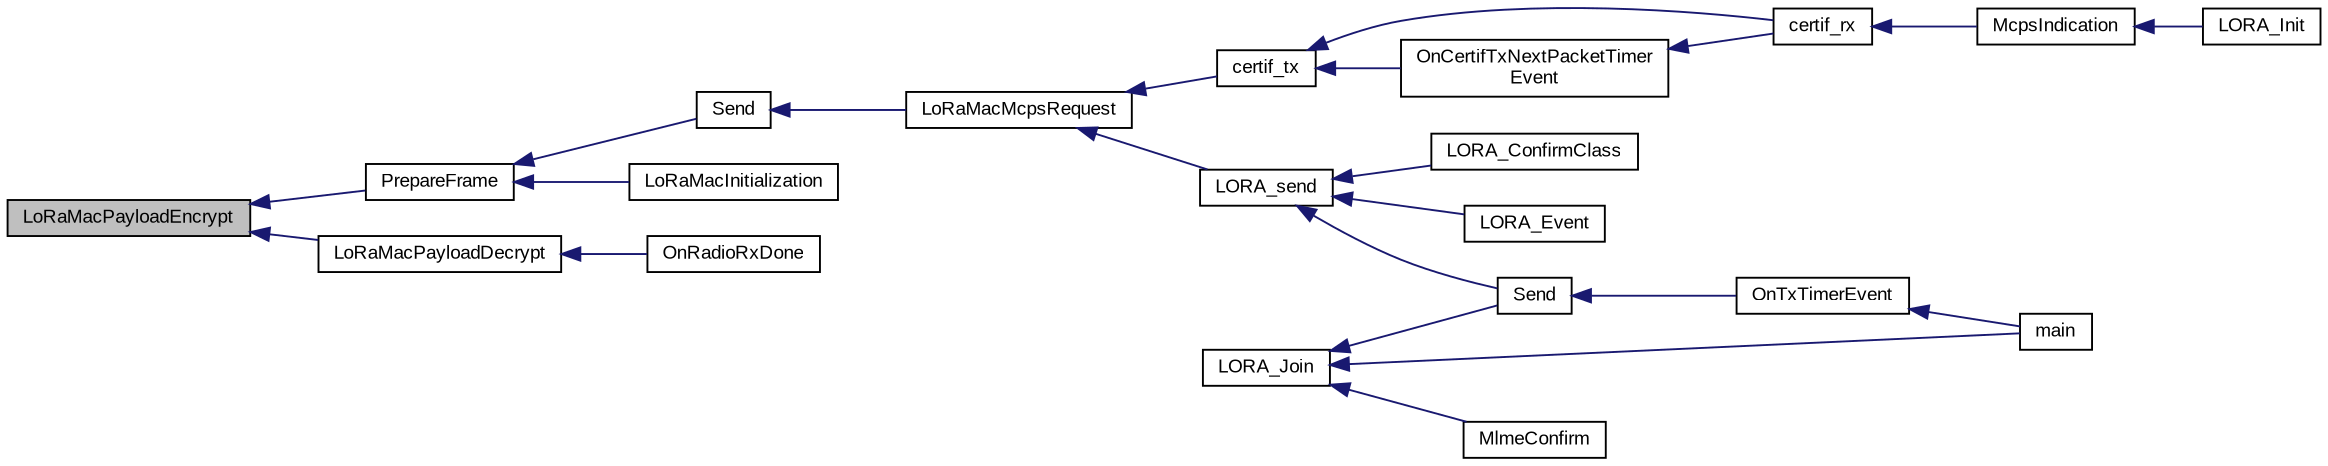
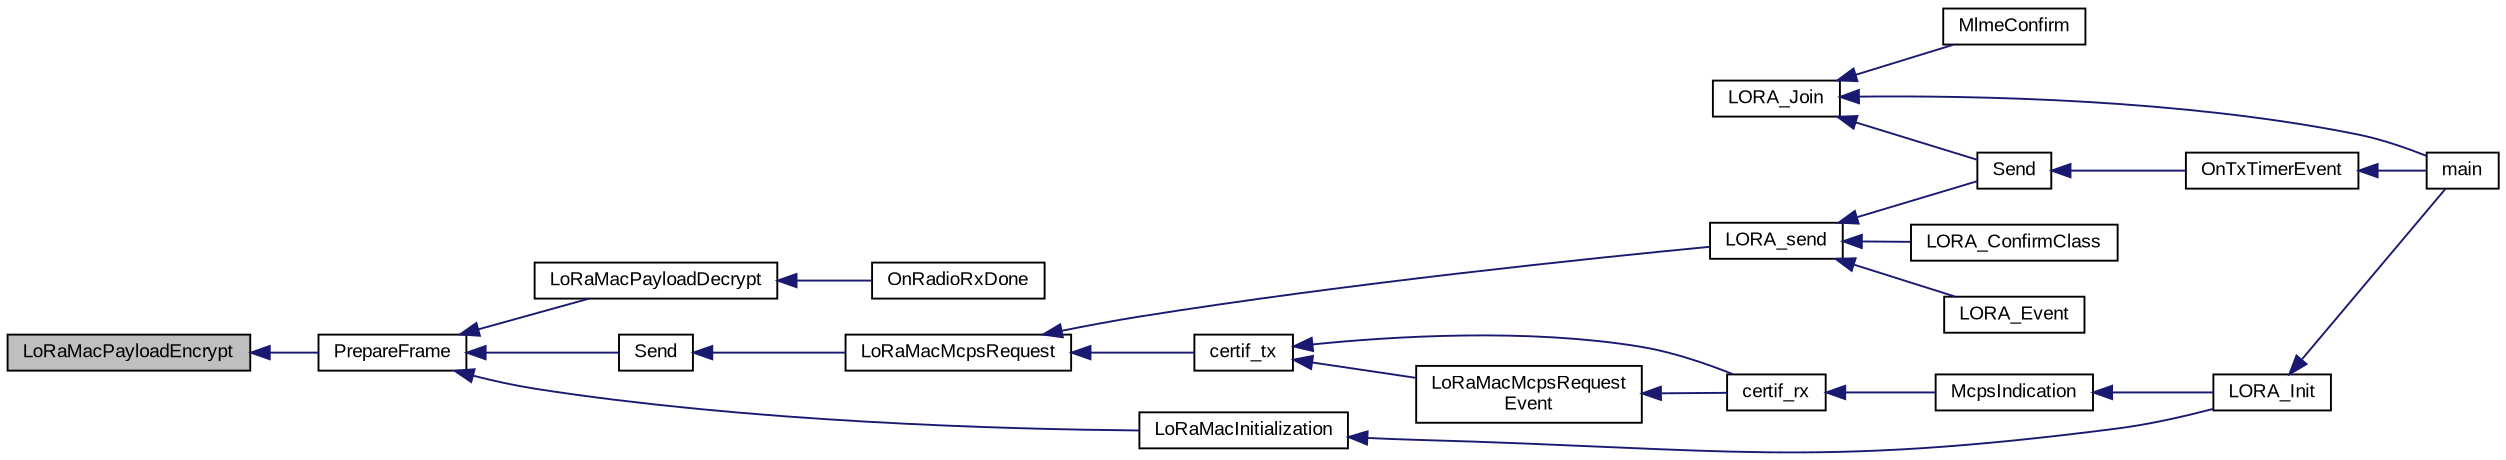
(1535, 68) -> (1529, 394)
(294, 237) -> (534, 314)
none -> (2374, 274)
none -> (1792, 452)
